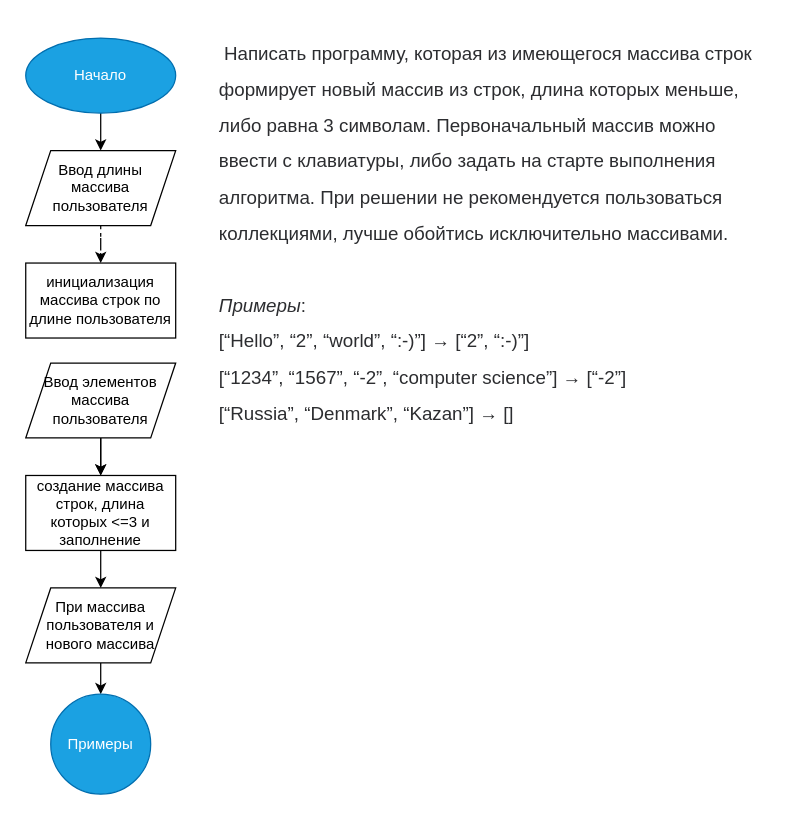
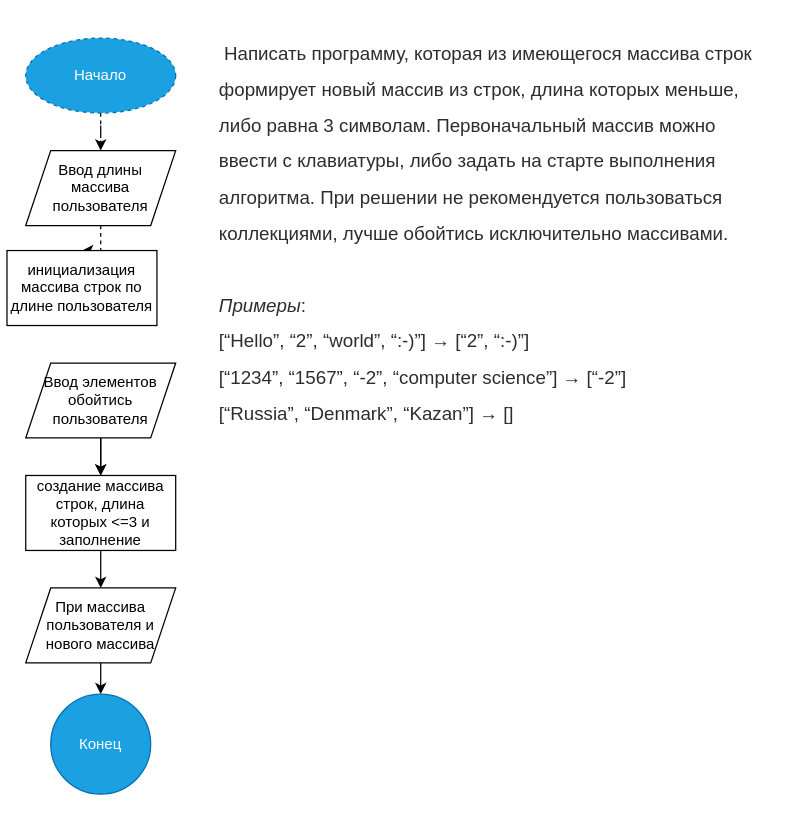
(101, 76) -> (101, 76)
(101, 119) -> (101, 119)
(101, 301) -> (82, 288)
(101, 401) -> (101, 401)
(101, 744) -> (101, 744)
